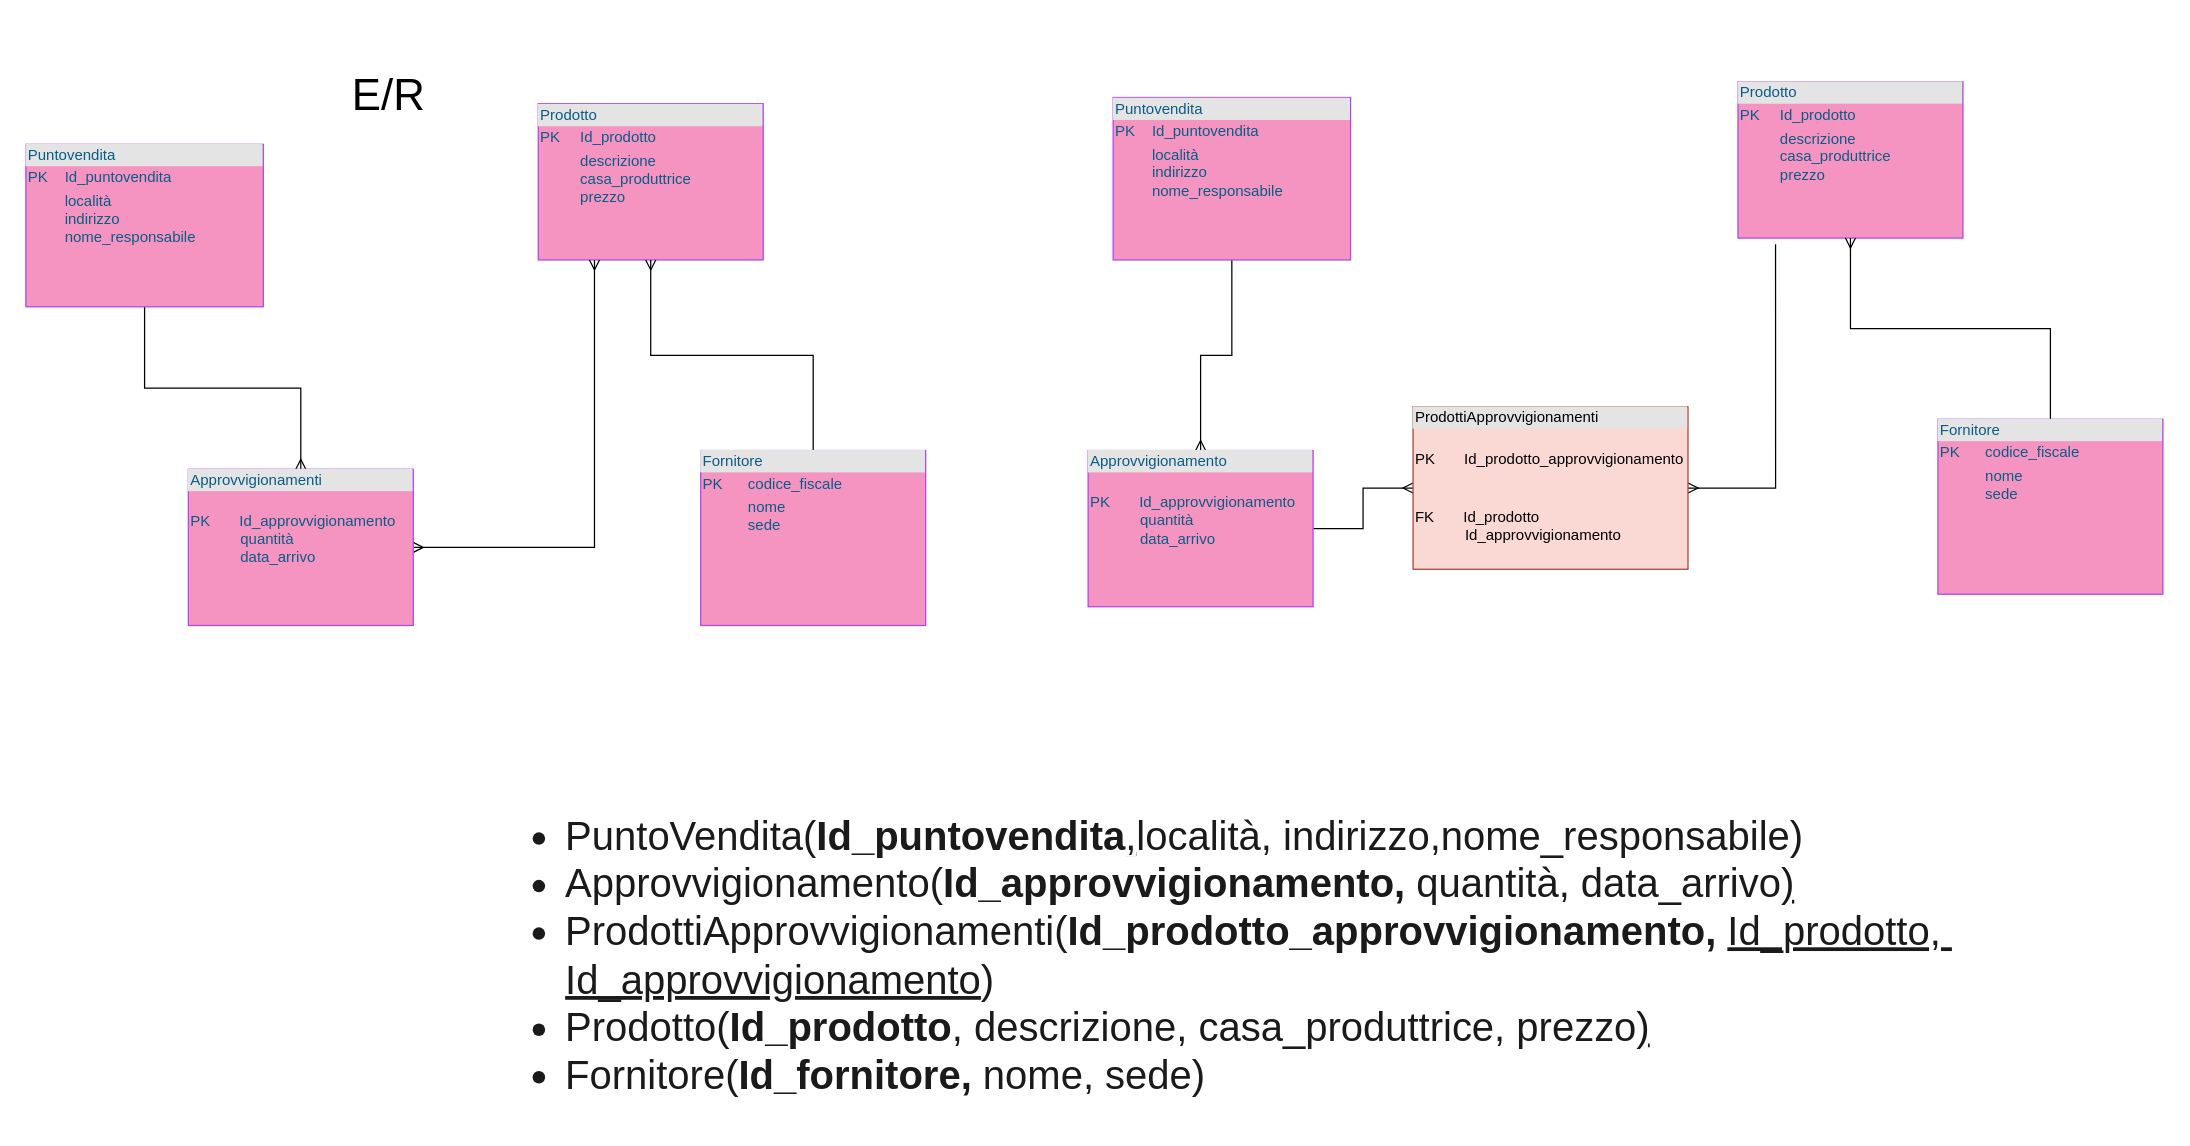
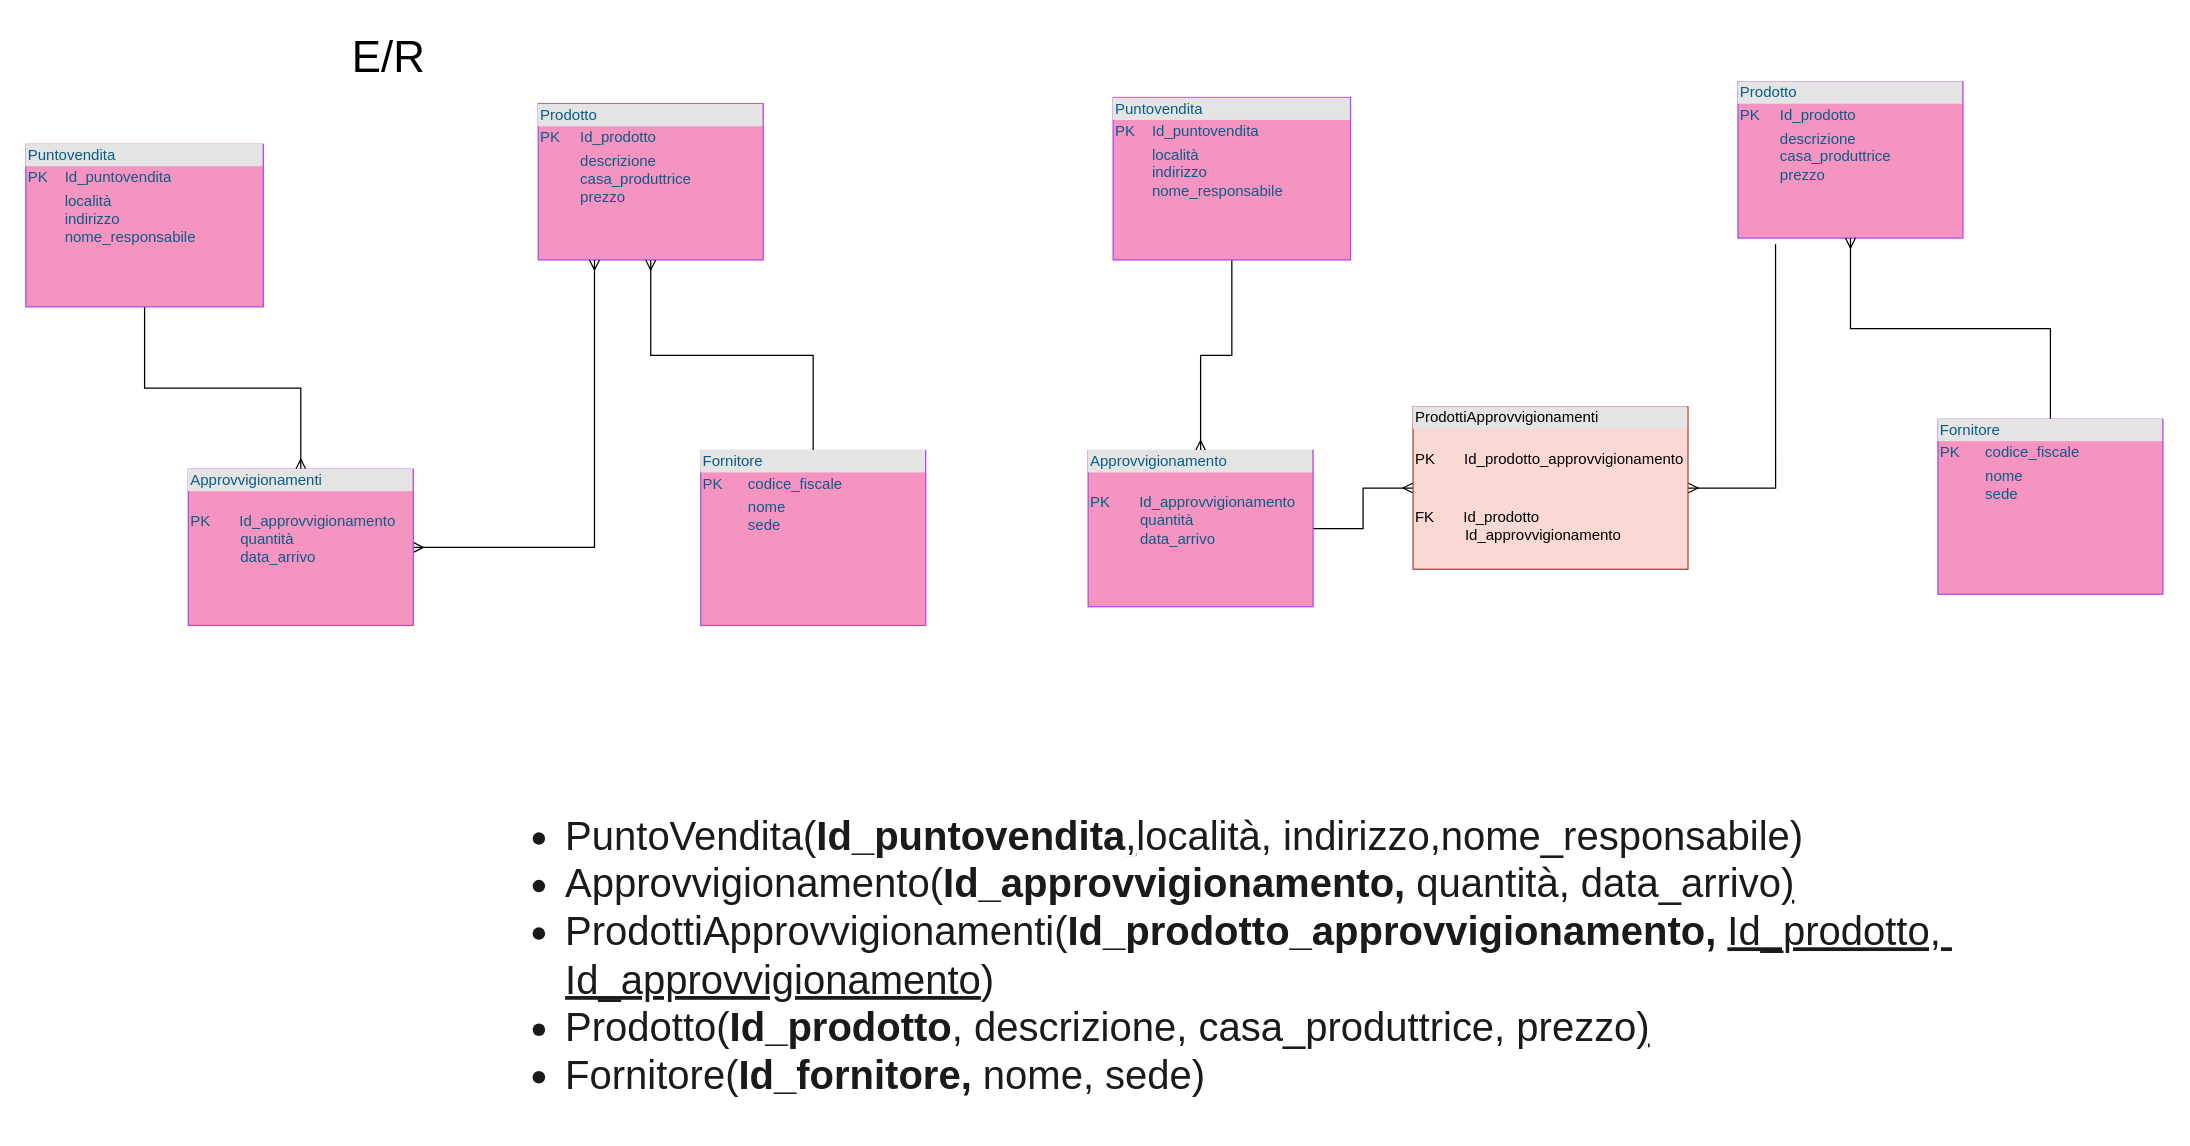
(388, 94) -> (388, 57)
